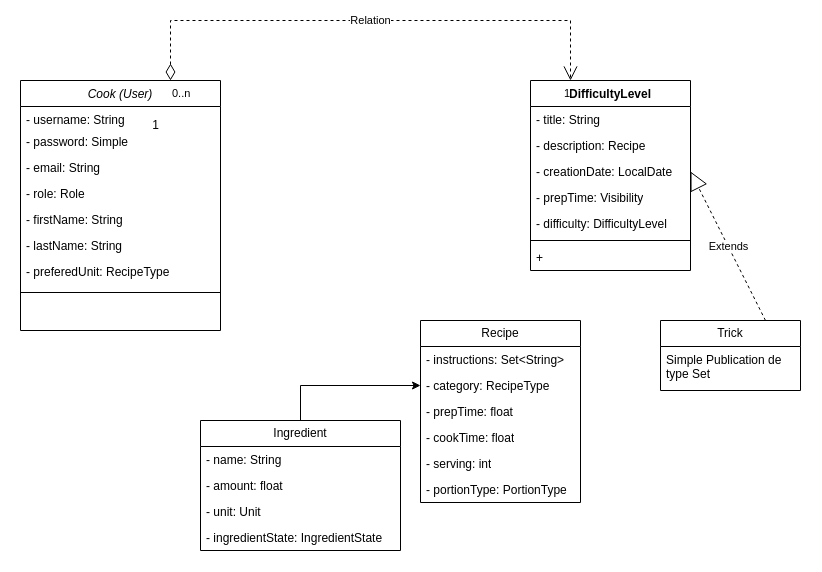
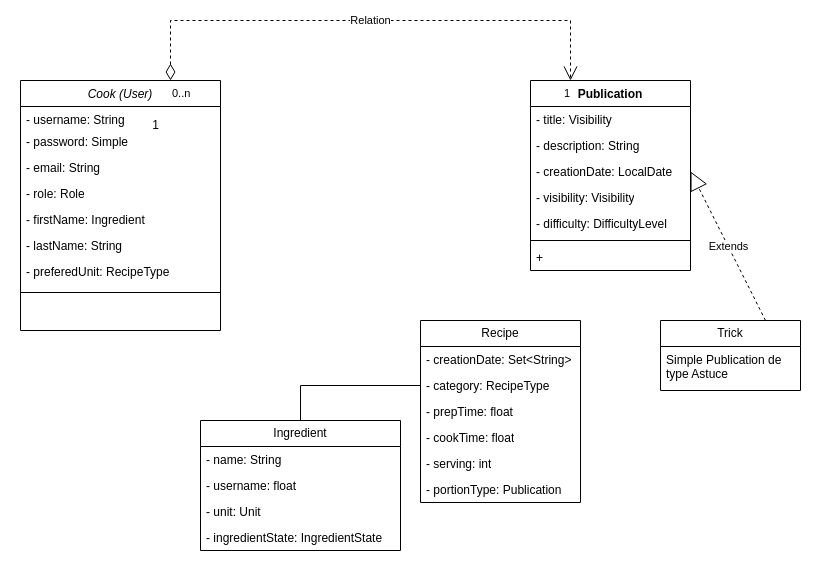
(611, 95) -> (611, 95)
(578, 121) -> (585, 121)
(598, 147) -> (598, 147)
(596, 199) -> (597, 199)
(84, 220) -> (97, 220)
(502, 368) -> (502, 368)
(732, 368) -> (732, 368)
(412, 386) -> (414, 386)
(251, 487) -> (257, 487)
(502, 498) -> (502, 498)
